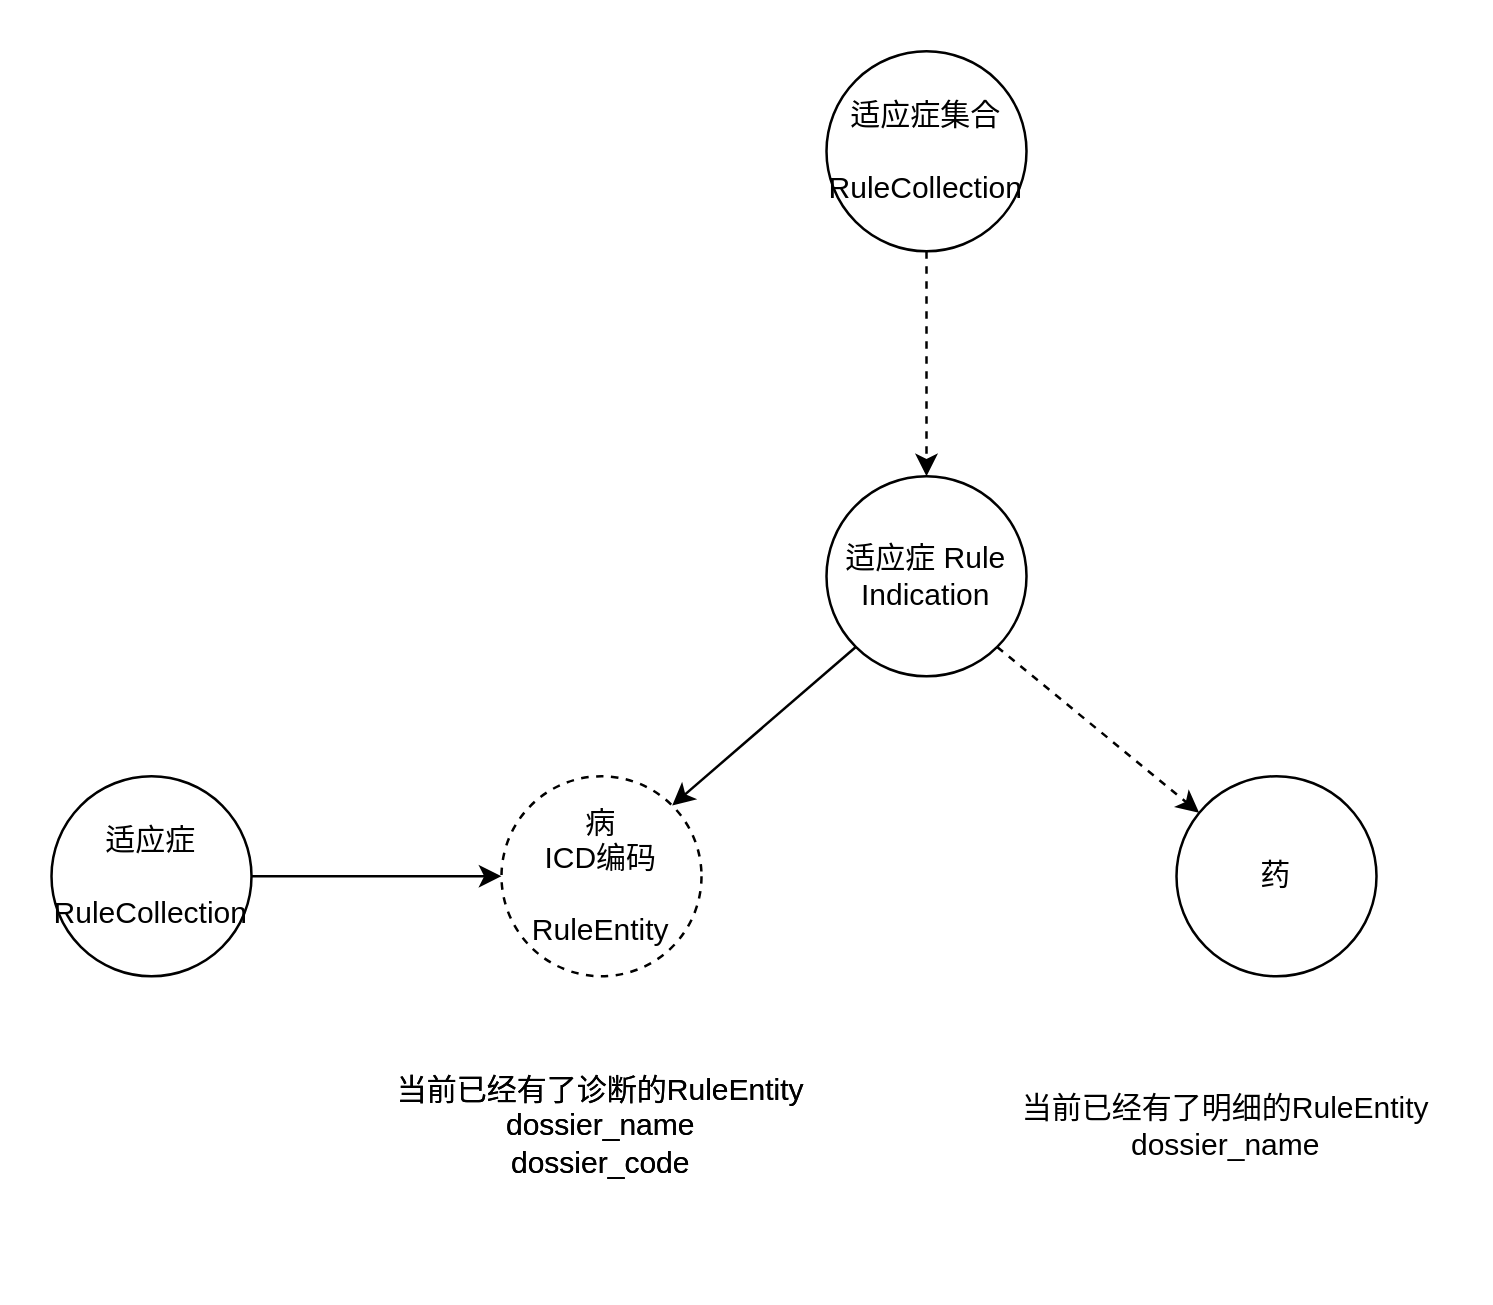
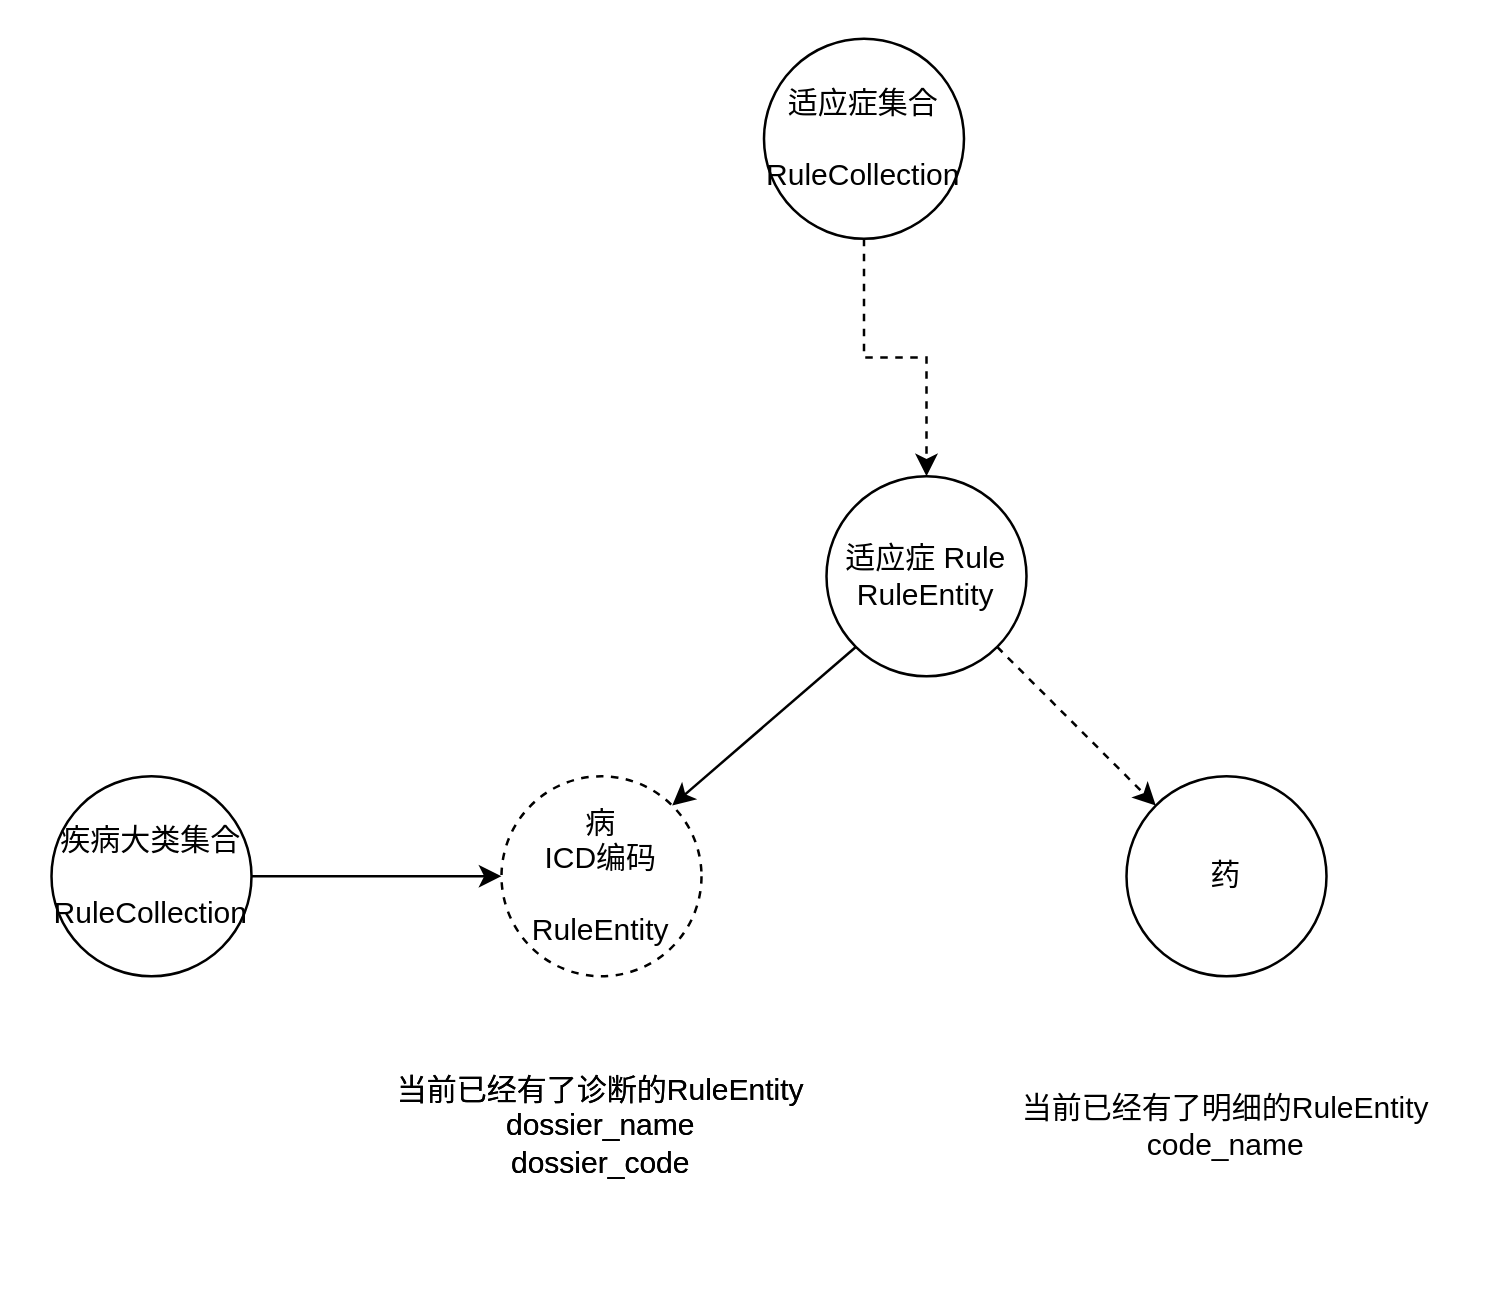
(926, 151) -> (864, 139)
(926, 576) -> (926, 576)
(151, 876) -> (151, 876)
(1276, 876) -> (1226, 876)
(1226, 1126) -> (1226, 1126)
